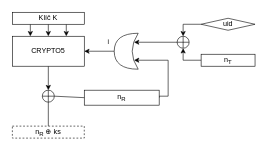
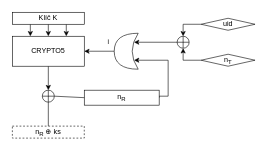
(228, 60) -> (228, 60)
